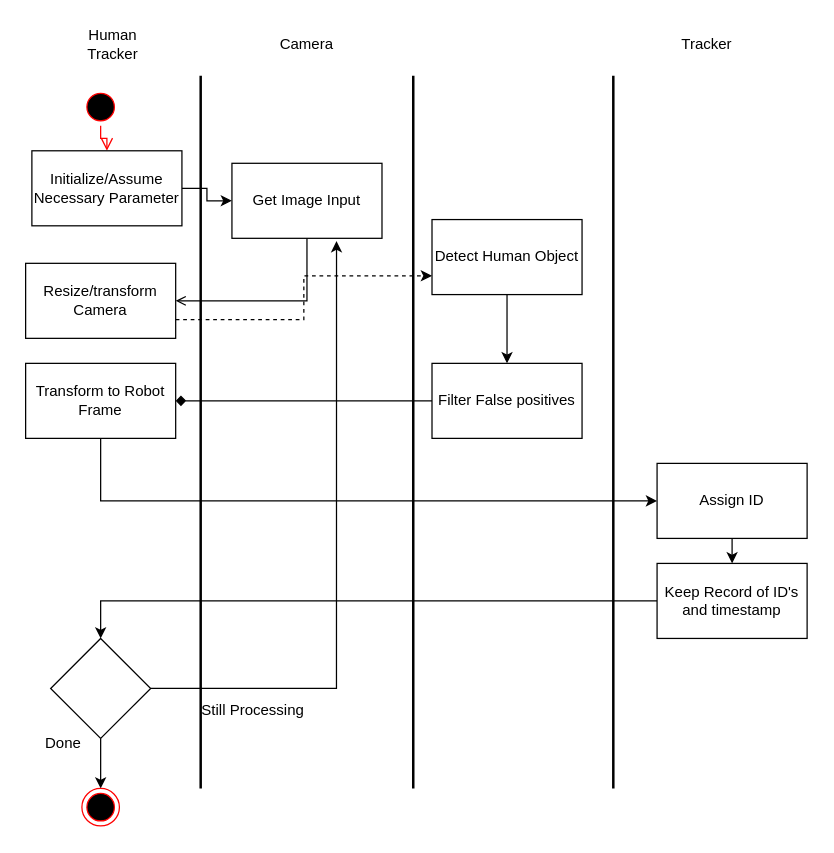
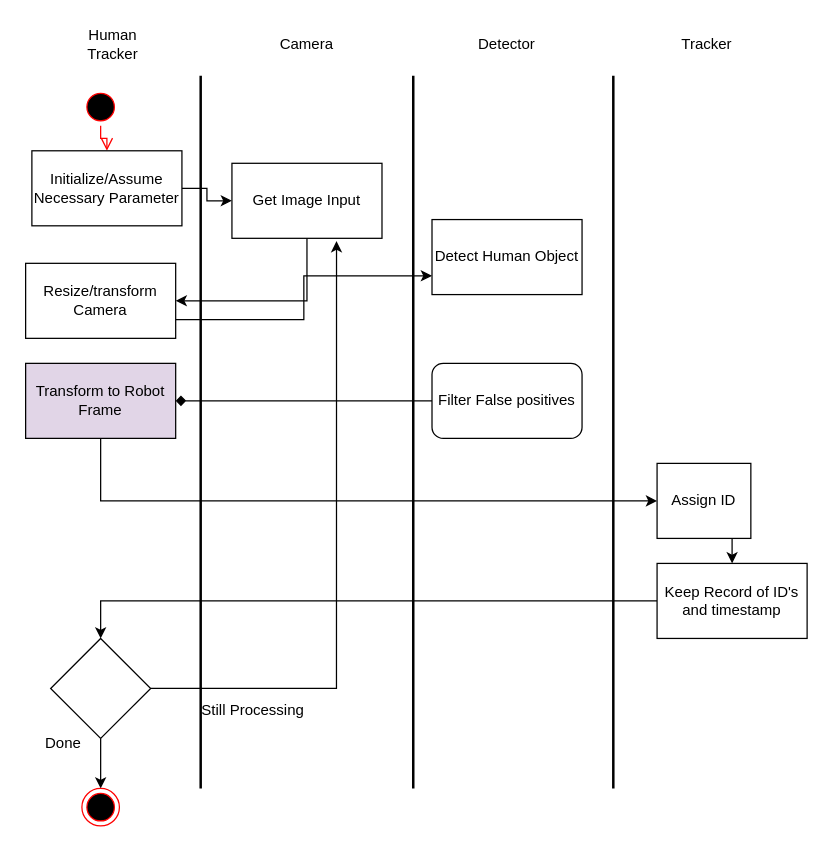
none -> (507, 44)
(183, 301) -> (186, 301)
(304, 303) -> (304, 303)
(507, 325) -> none
(101, 401) -> (101, 401)
(507, 401) -> (507, 401)
(732, 501) -> (704, 501)
